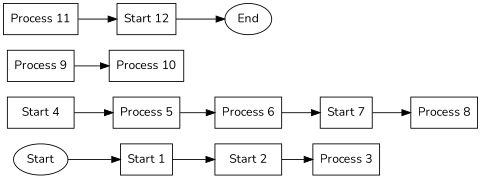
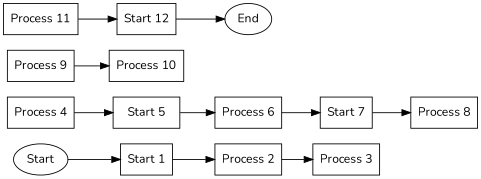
(41, 113) -> (41, 113)
(146, 113) -> (146, 113)
(248, 159) -> (248, 159)
